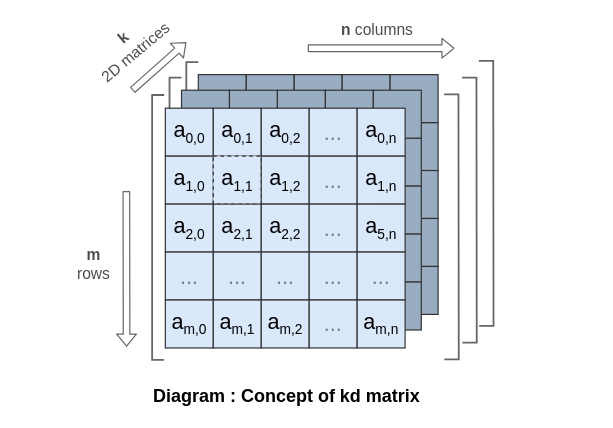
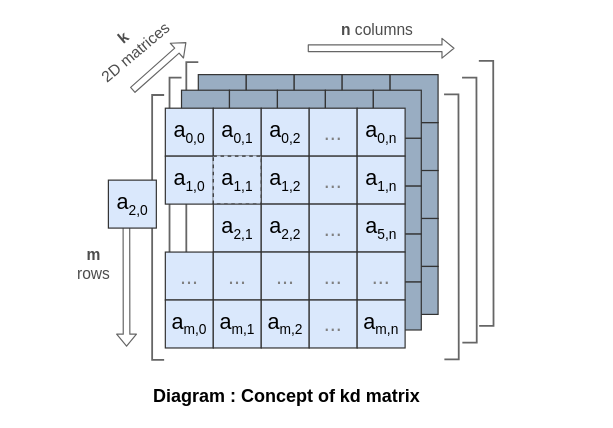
(189, 228) -> (132, 204)
